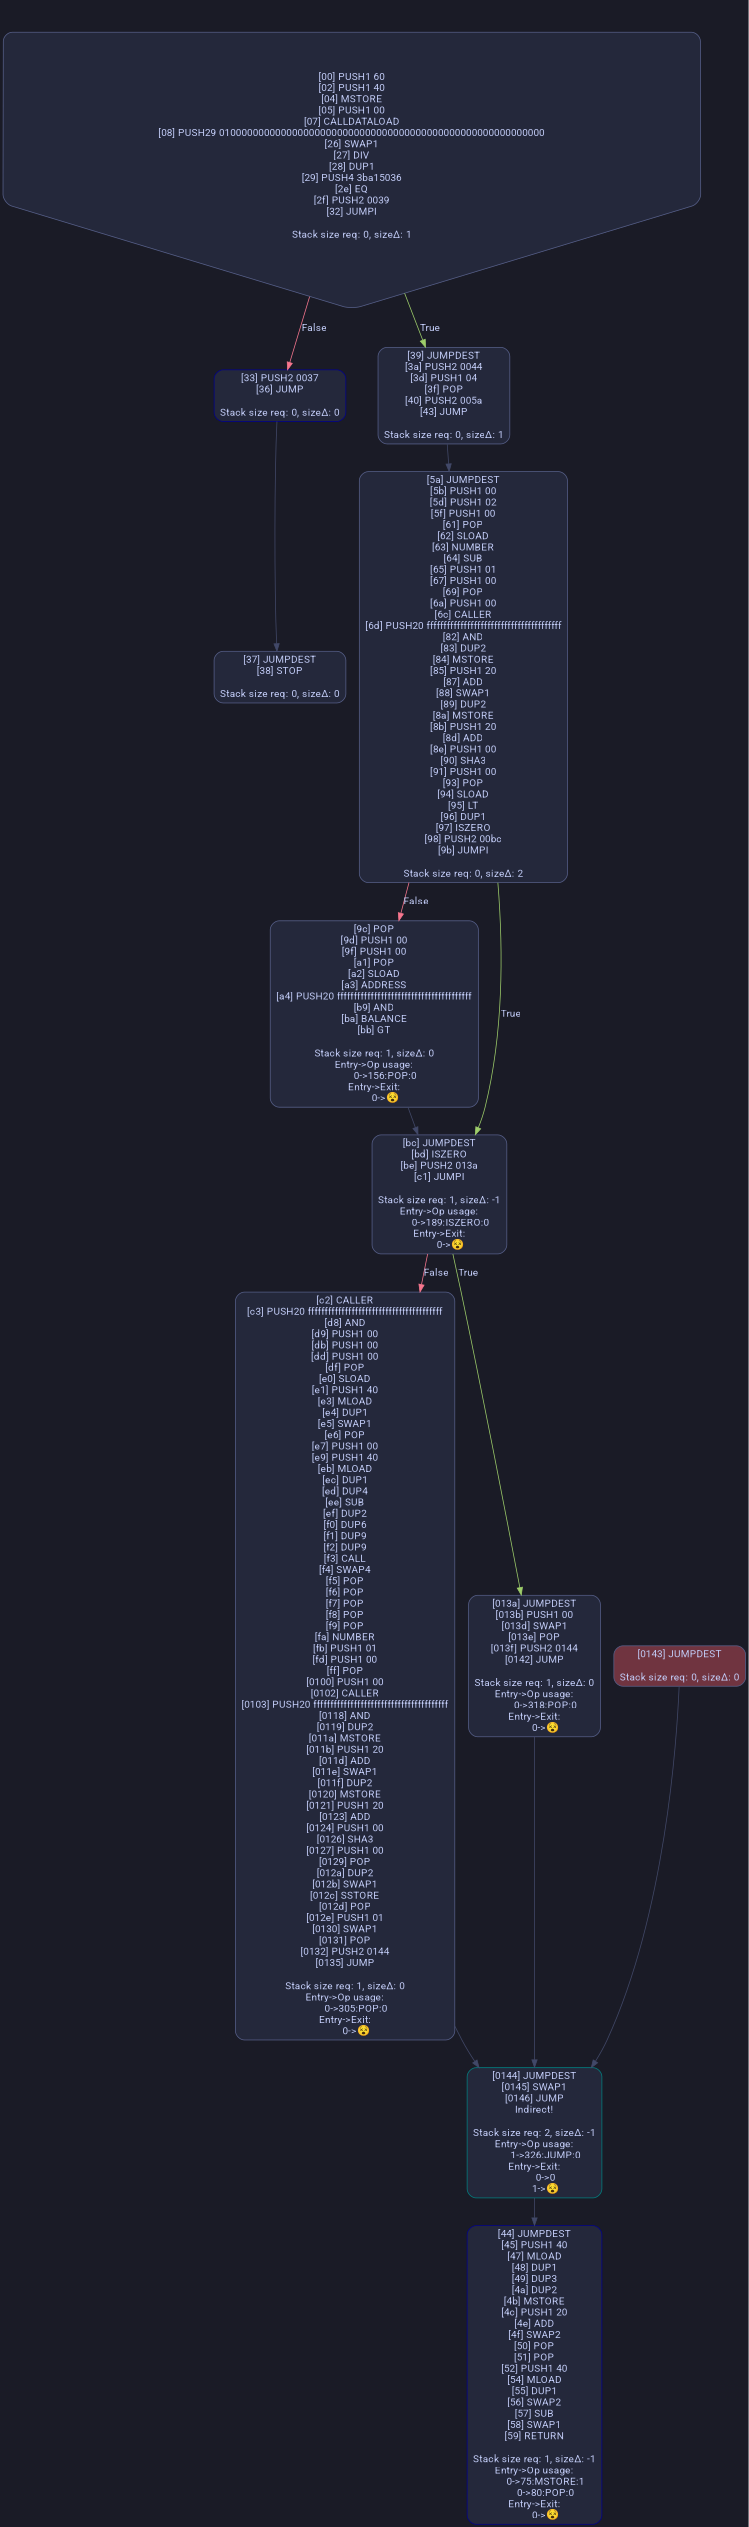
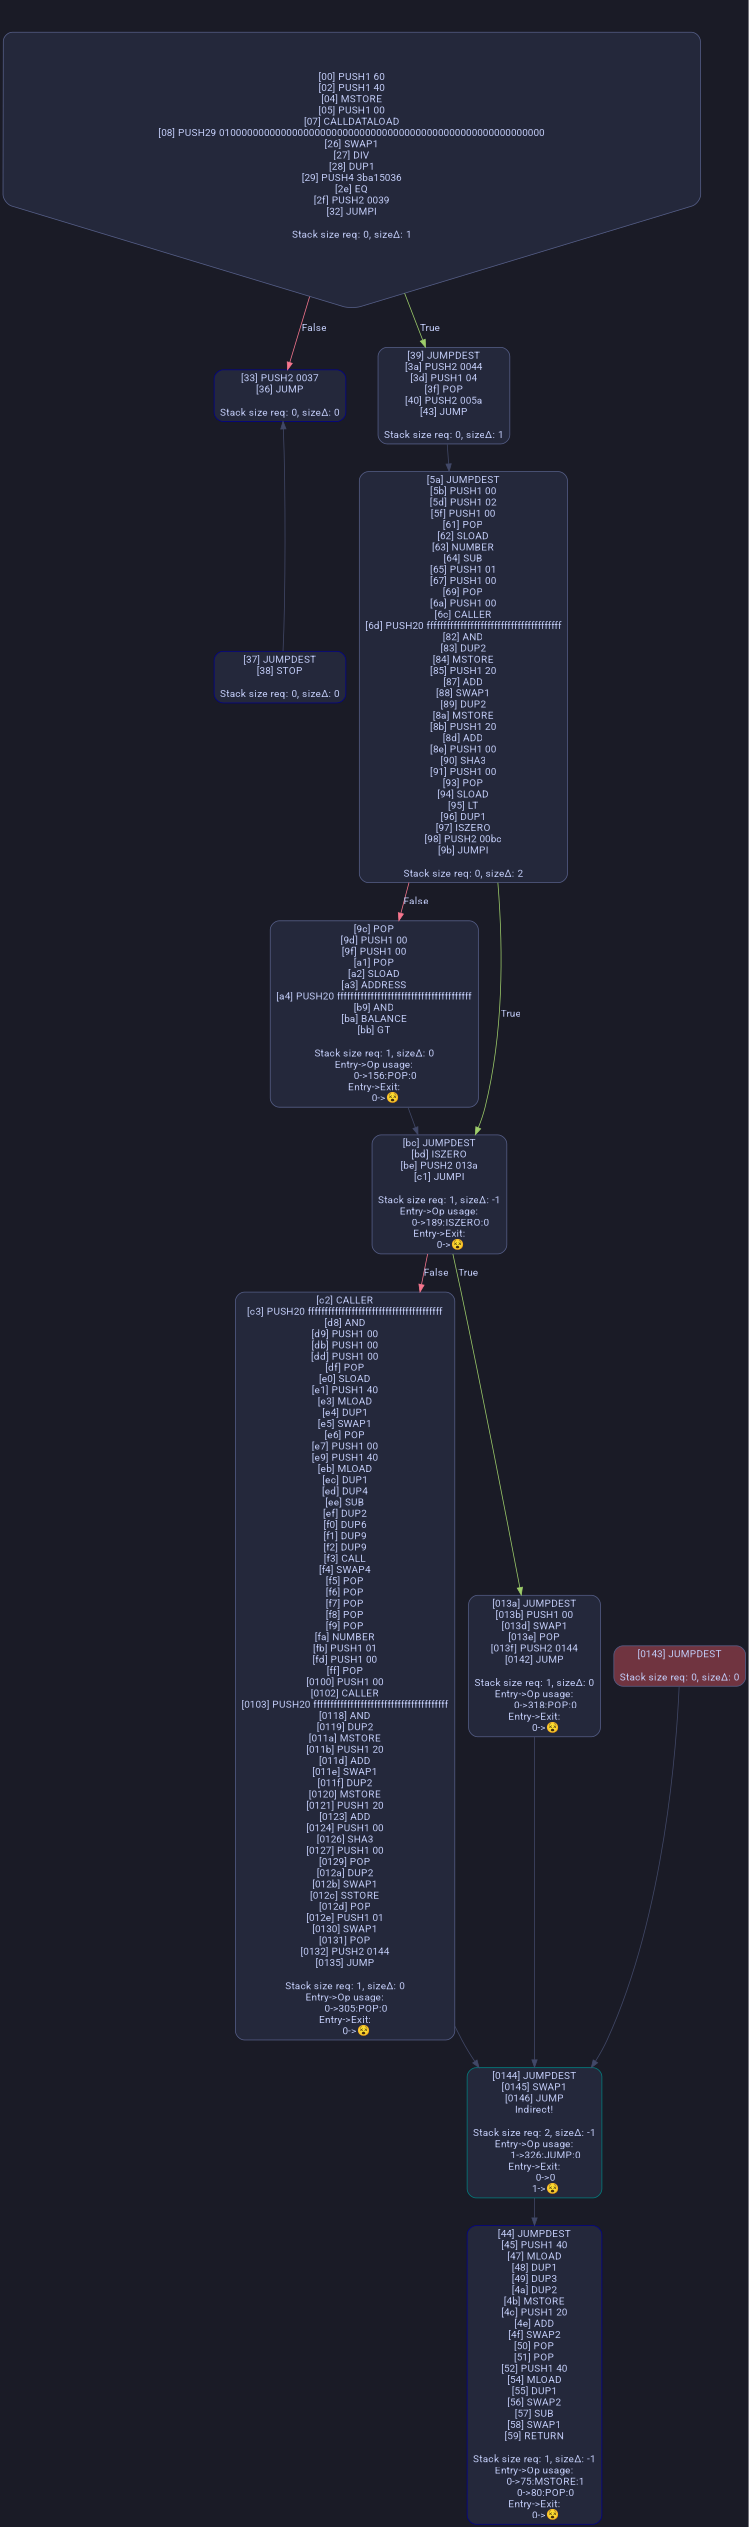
(275, 533) -> (285, 540)
(280, 677) -> (280, 677)
